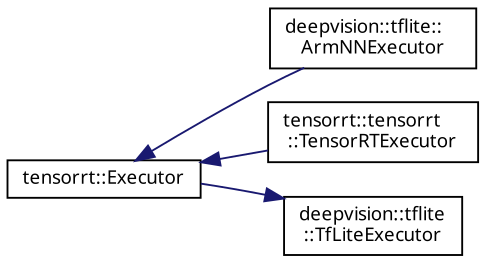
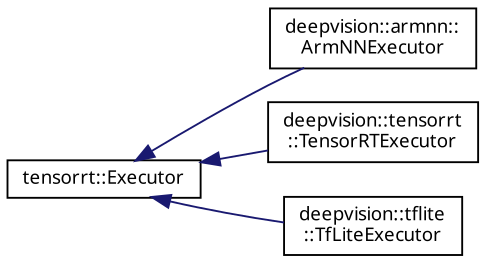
(373, 38) -> (373, 38)
(373, 132) -> (373, 132)
(233, 189) -> (227, 213)
